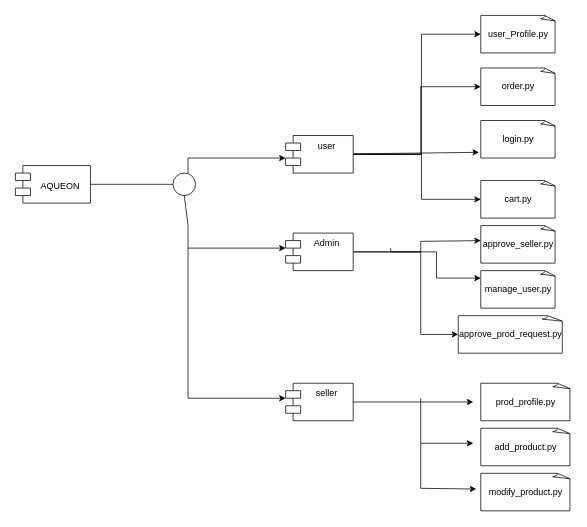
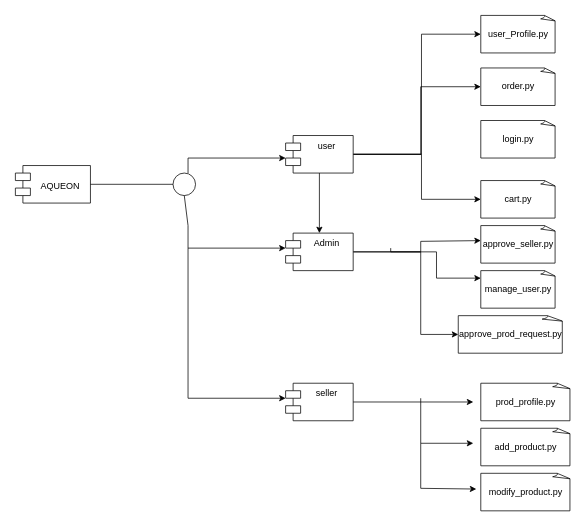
(455, 152) -> (319, 200)
